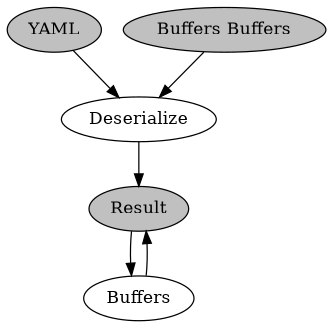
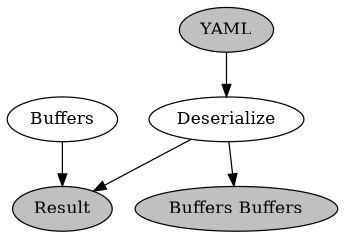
(186, 70) -> (231, 158)
(131, 247) -> none
